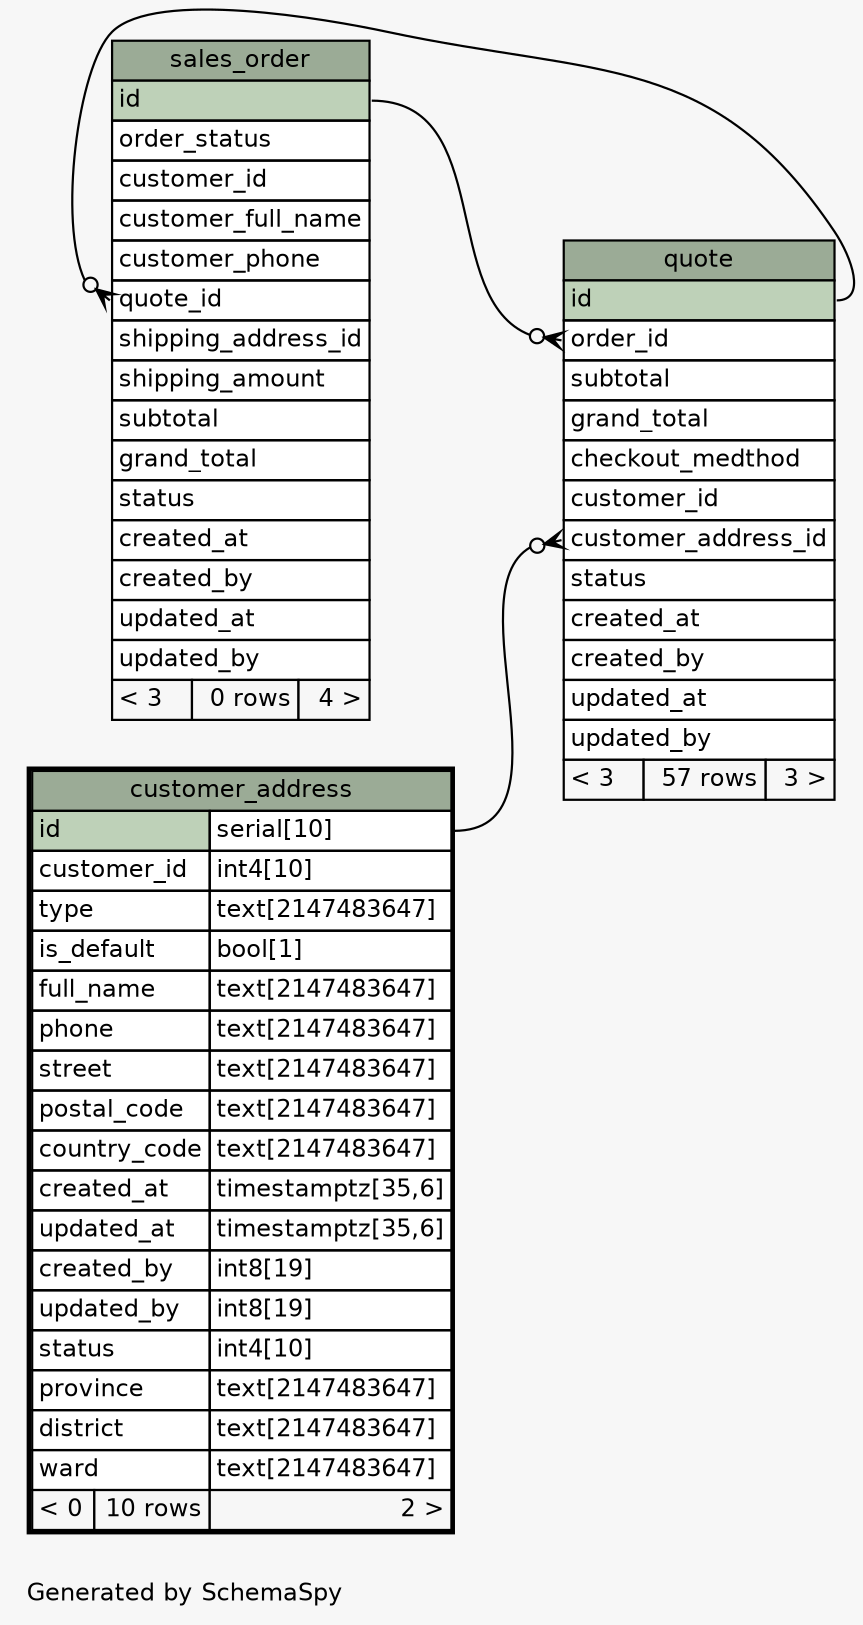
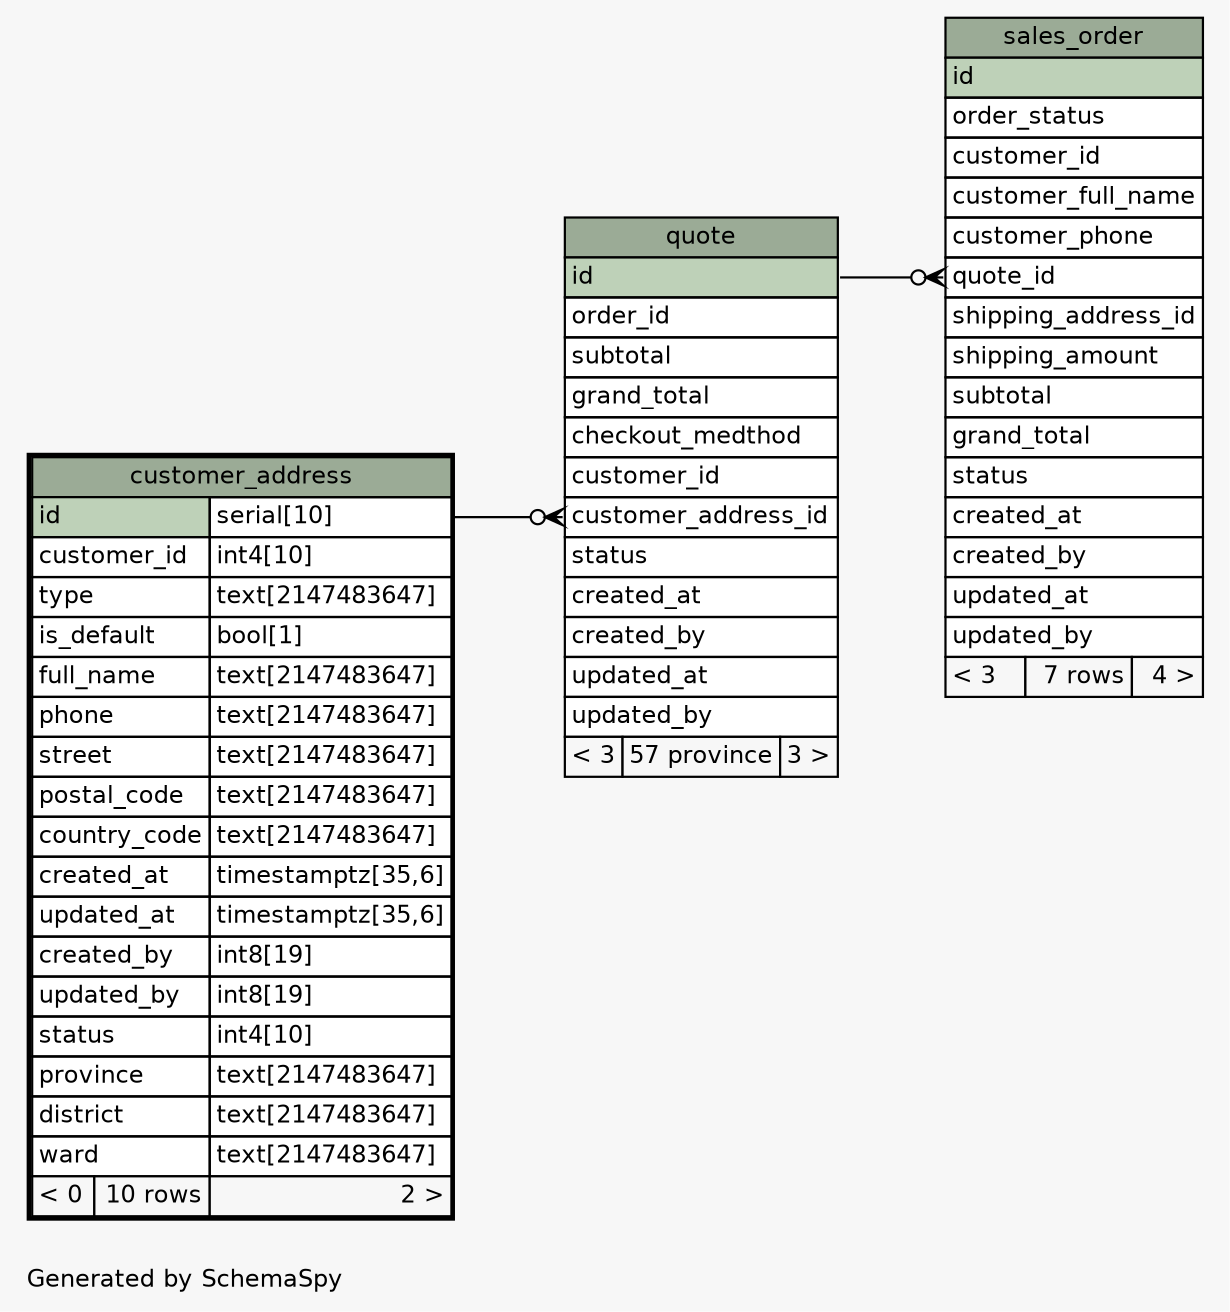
(463, 205) -> none
(251, 699) -> (1084, 676)
(710, 779) -> (701, 756)
